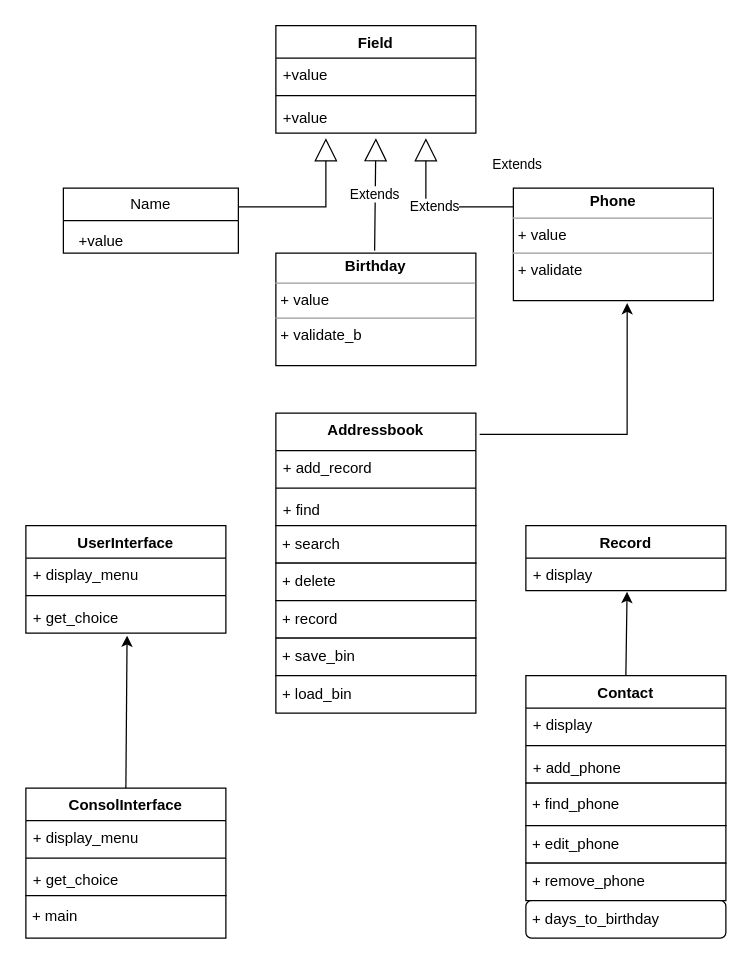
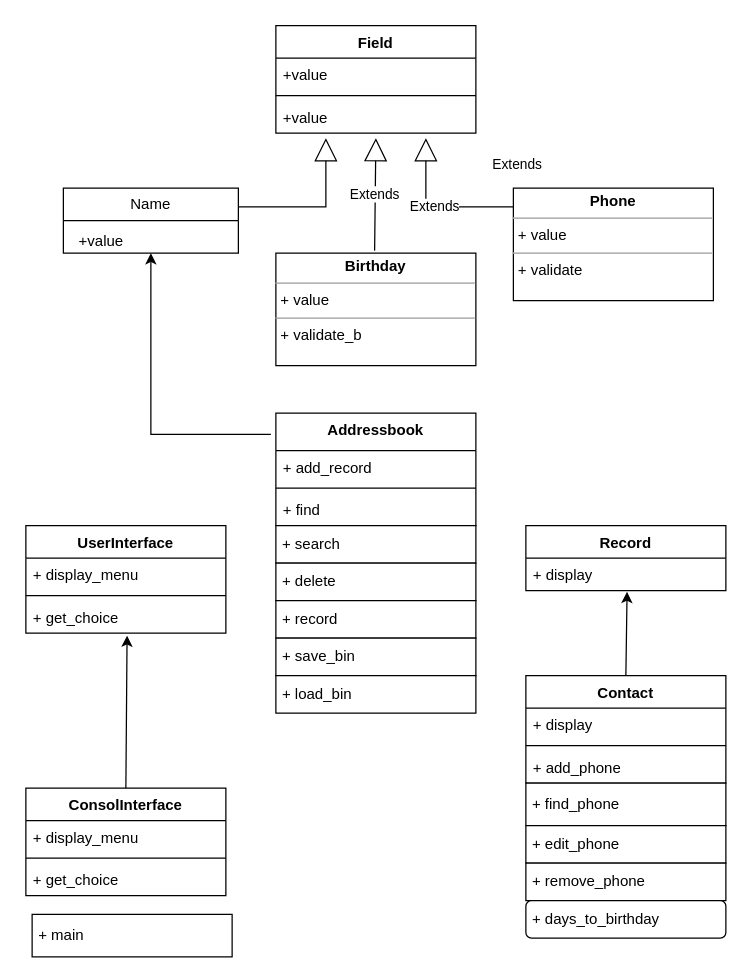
none -> (151, 408)
(615, 434) -> none
(126, 917) -> (132, 936)
